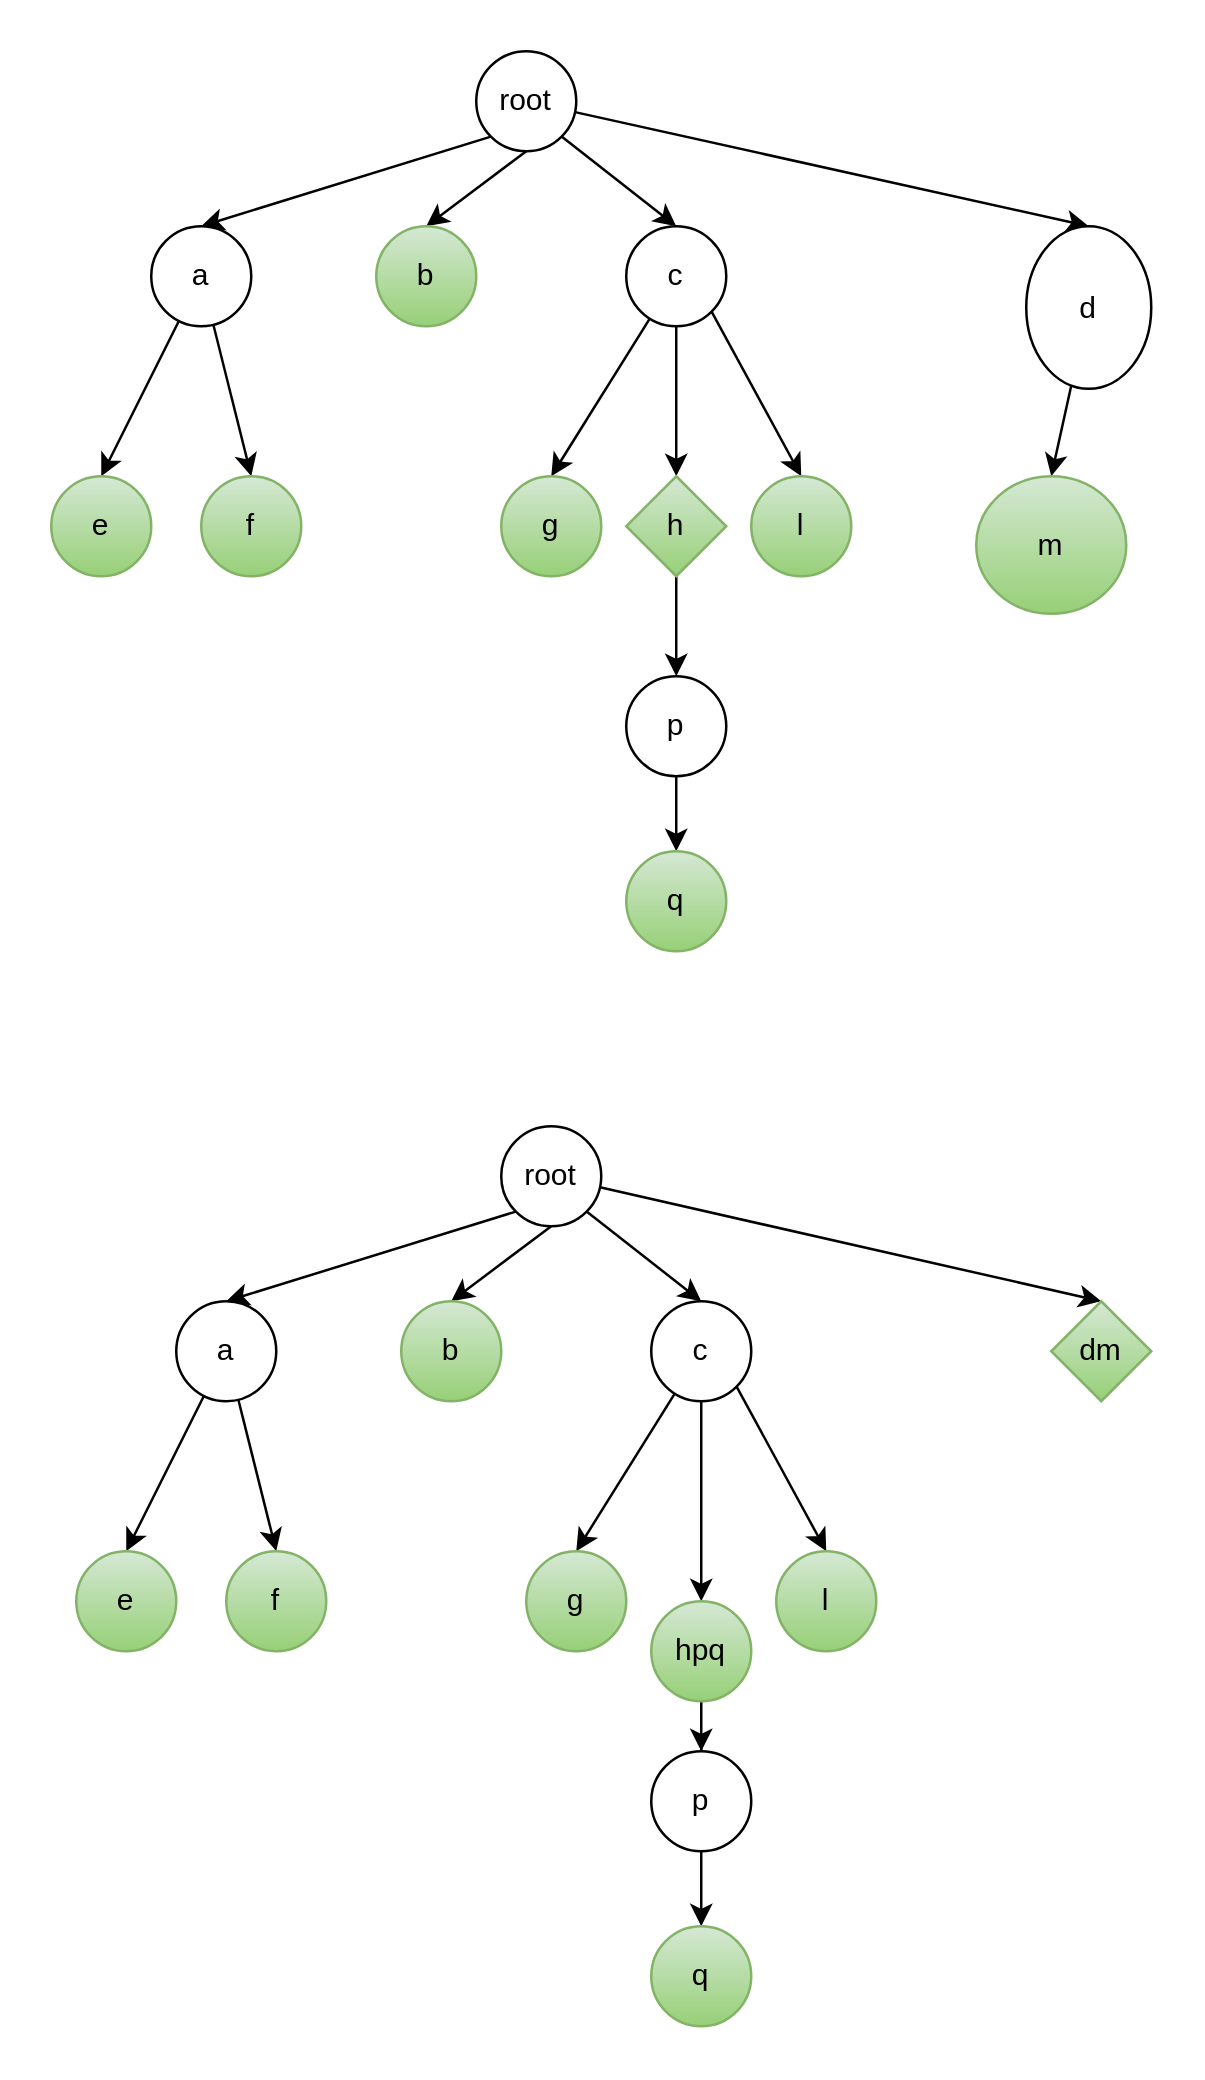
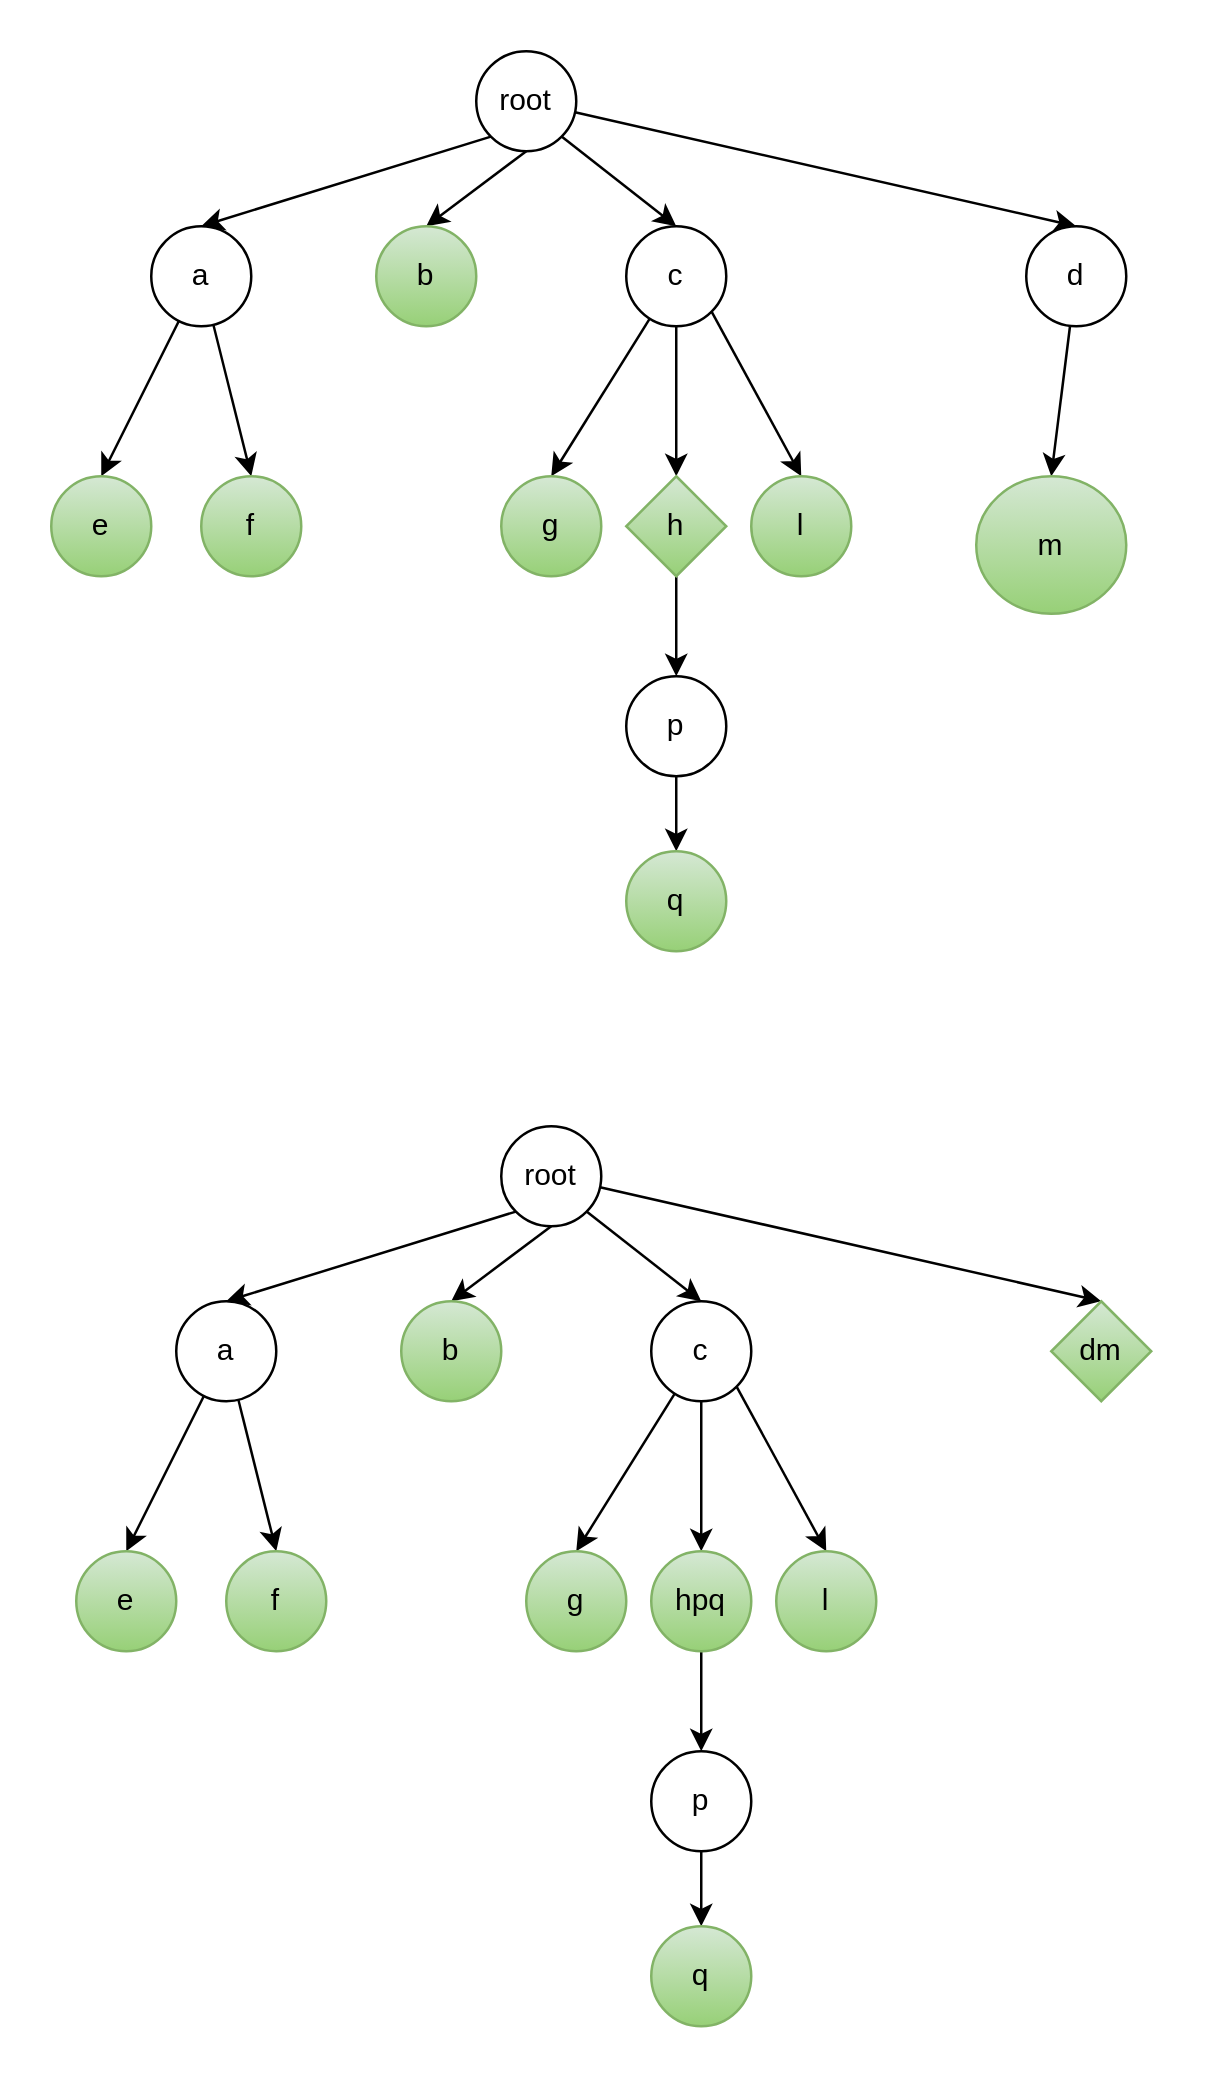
(1089, 308) -> (1076, 276)
(701, 1651) -> (701, 1601)
